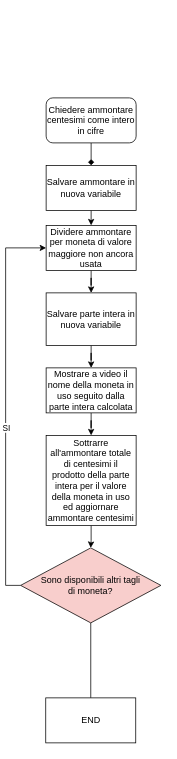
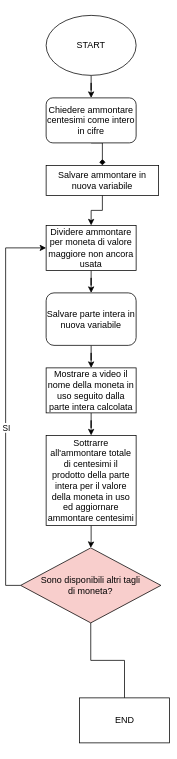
none -> (91, 45)
none -> (91, 89)
(91, 188) -> (102, 180)
(91, 319) -> (91, 319)
(91, 720) -> (125, 720)
